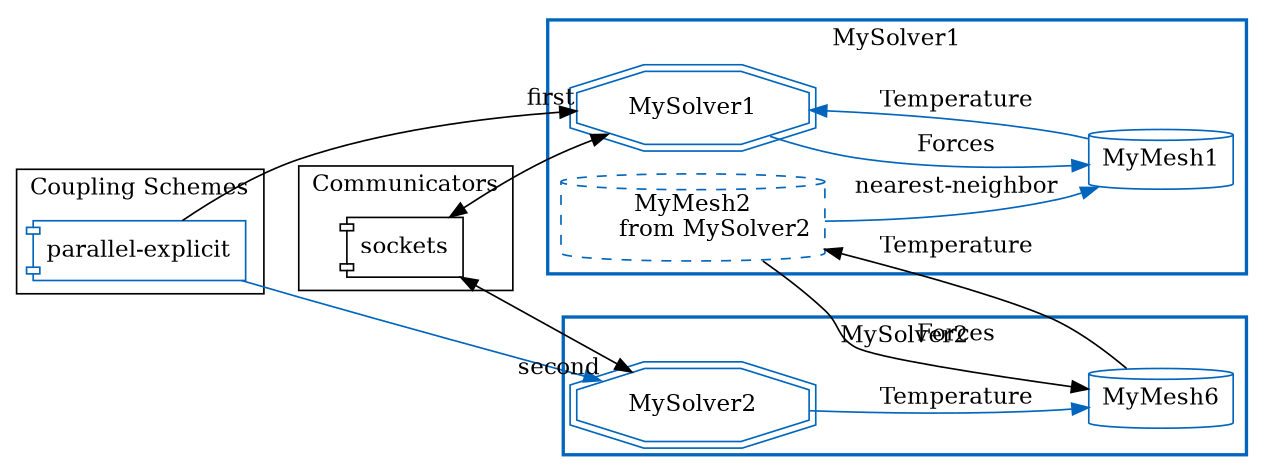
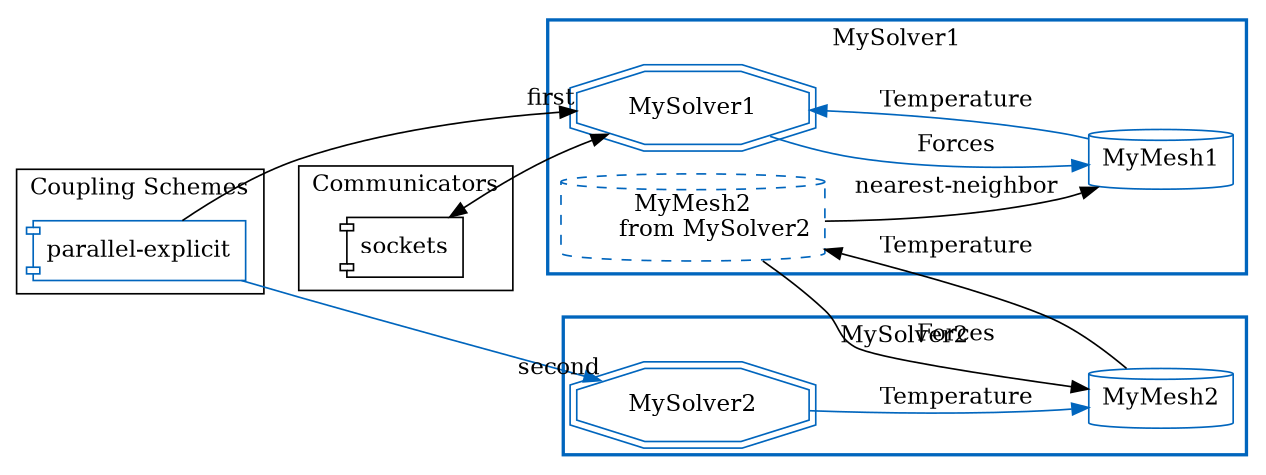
(954, 215) -> (954, 215)
(546, 325) -> none
(1161, 398) -> (1161, 398)
